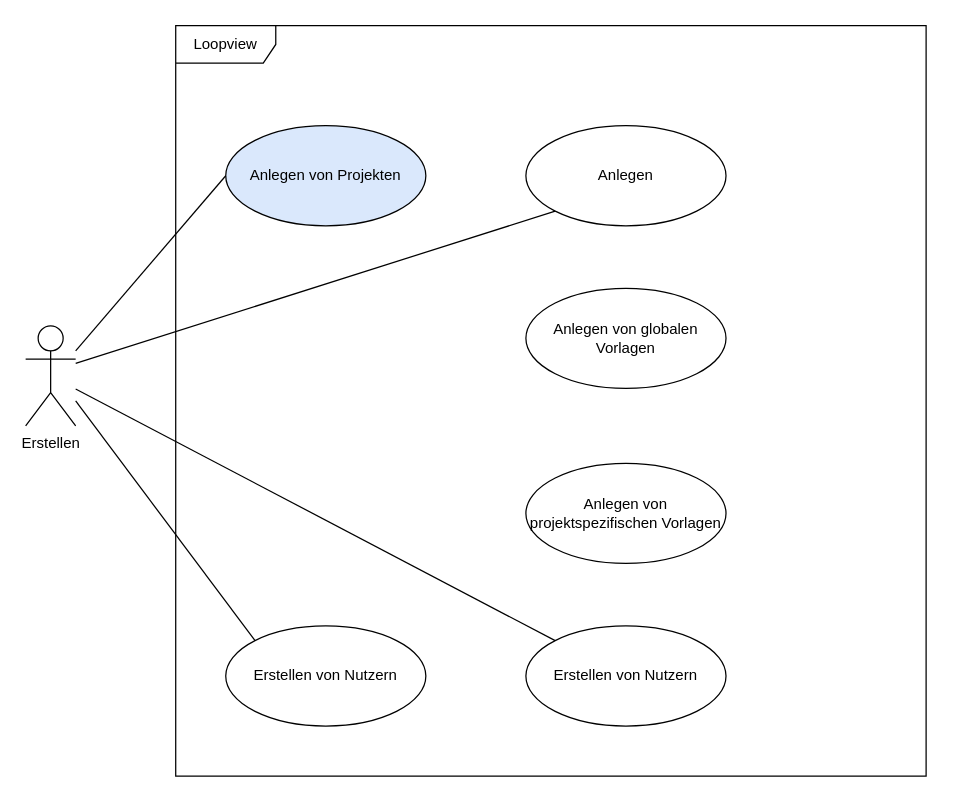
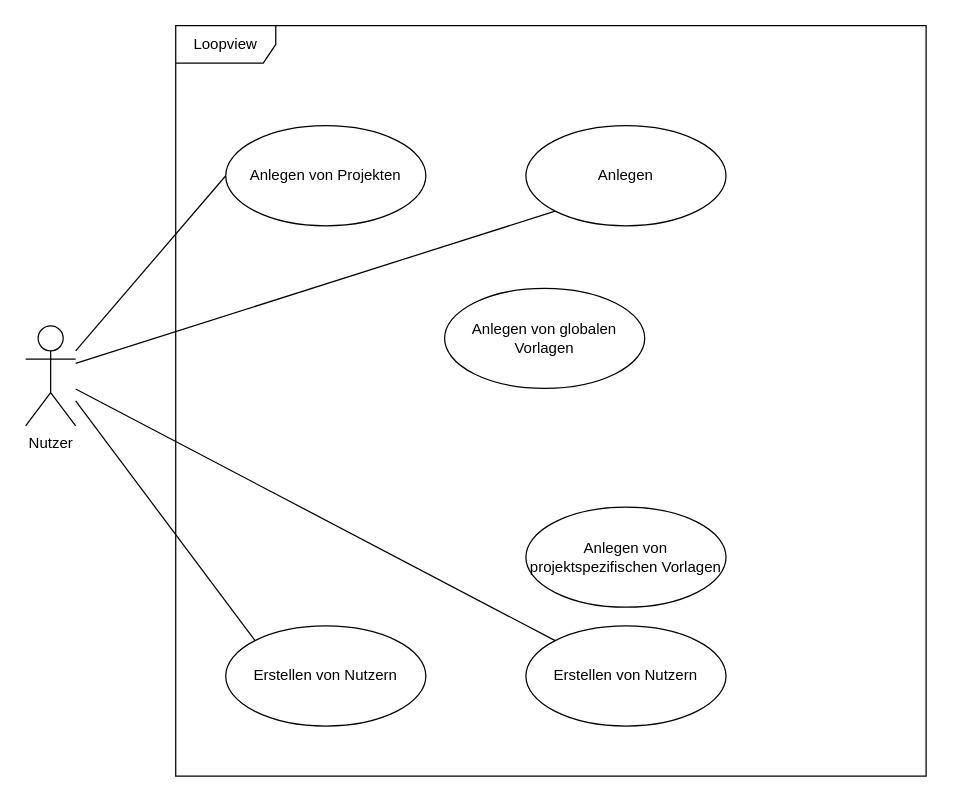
(326, 176) -> (326, 176)
(626, 338) -> (544, 338)
(51, 443) -> (51, 443)
(626, 513) -> (626, 557)
